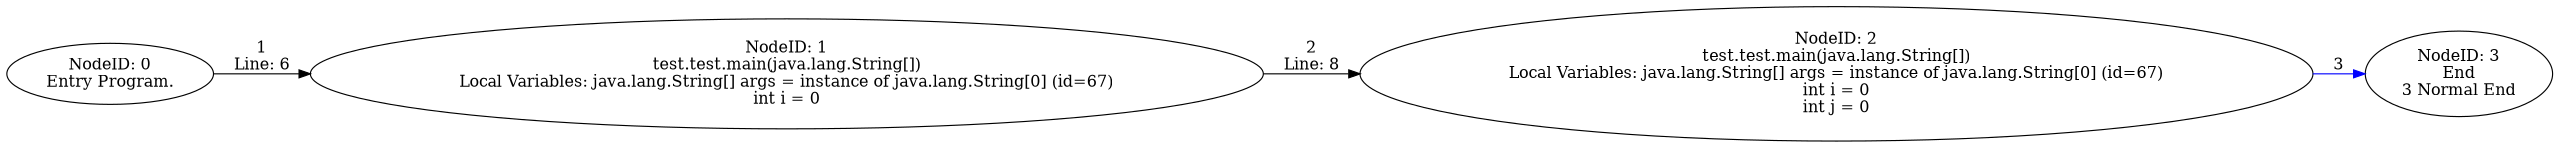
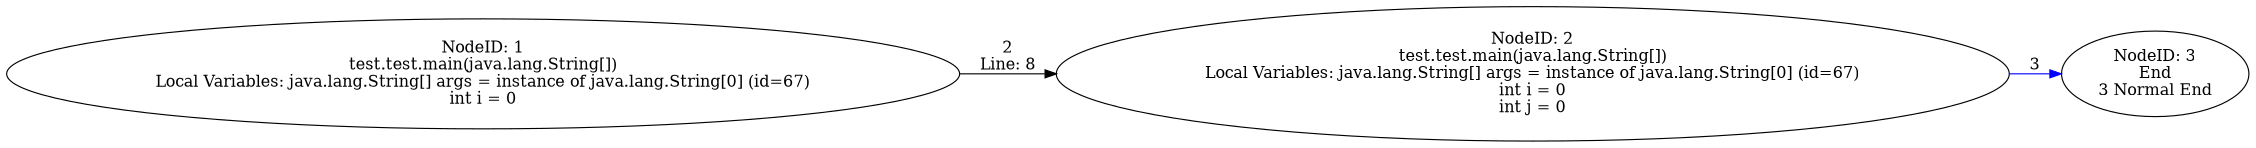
(110, 74) -> none
